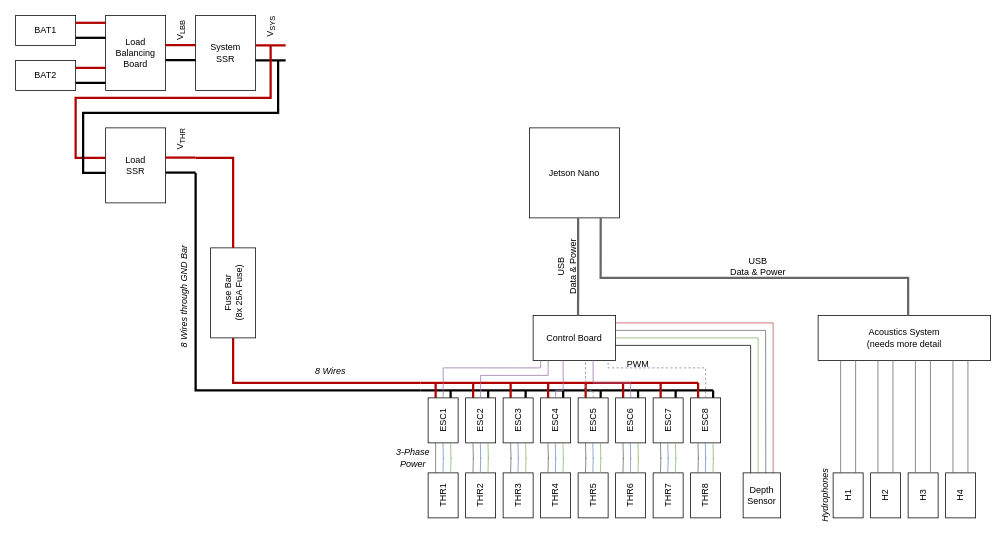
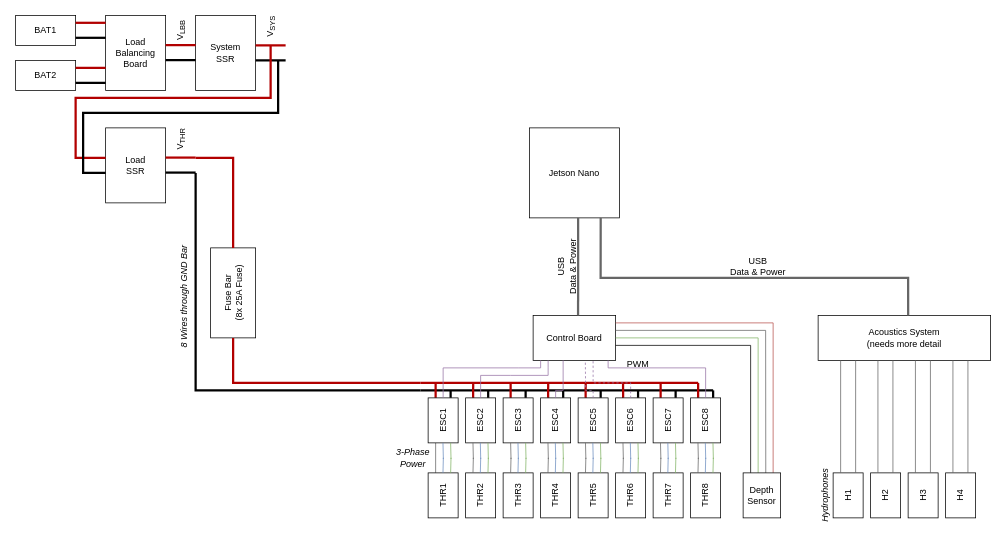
(668, 368) -> (668, 368)
(330, 372) -> none
(593, 372) -> (593, 372)
